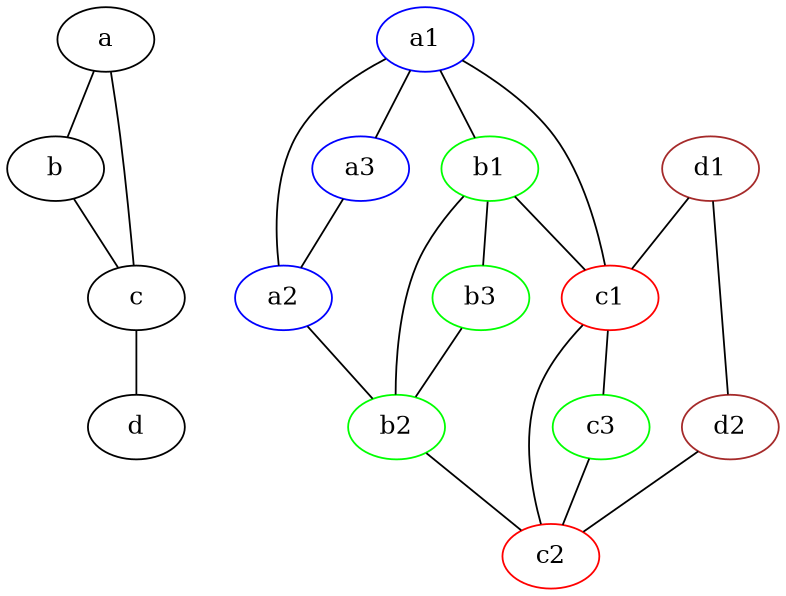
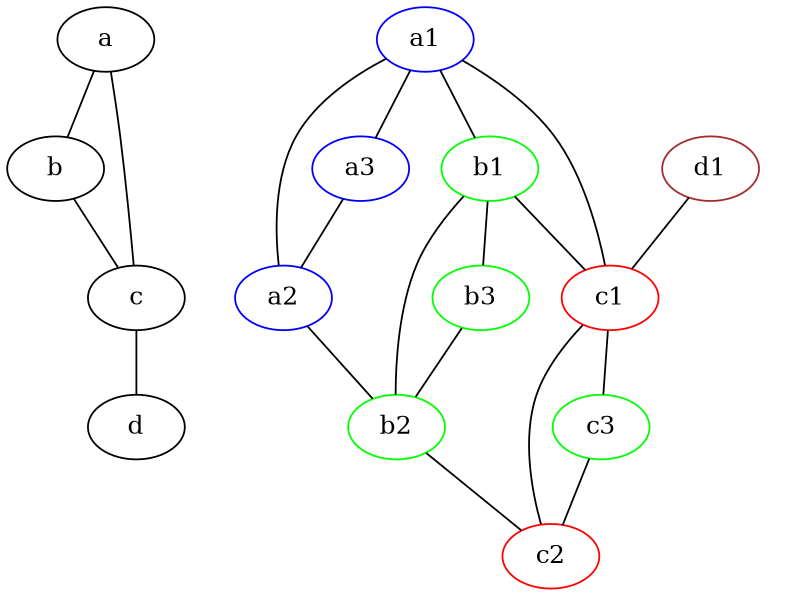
(730, 427) -> none
